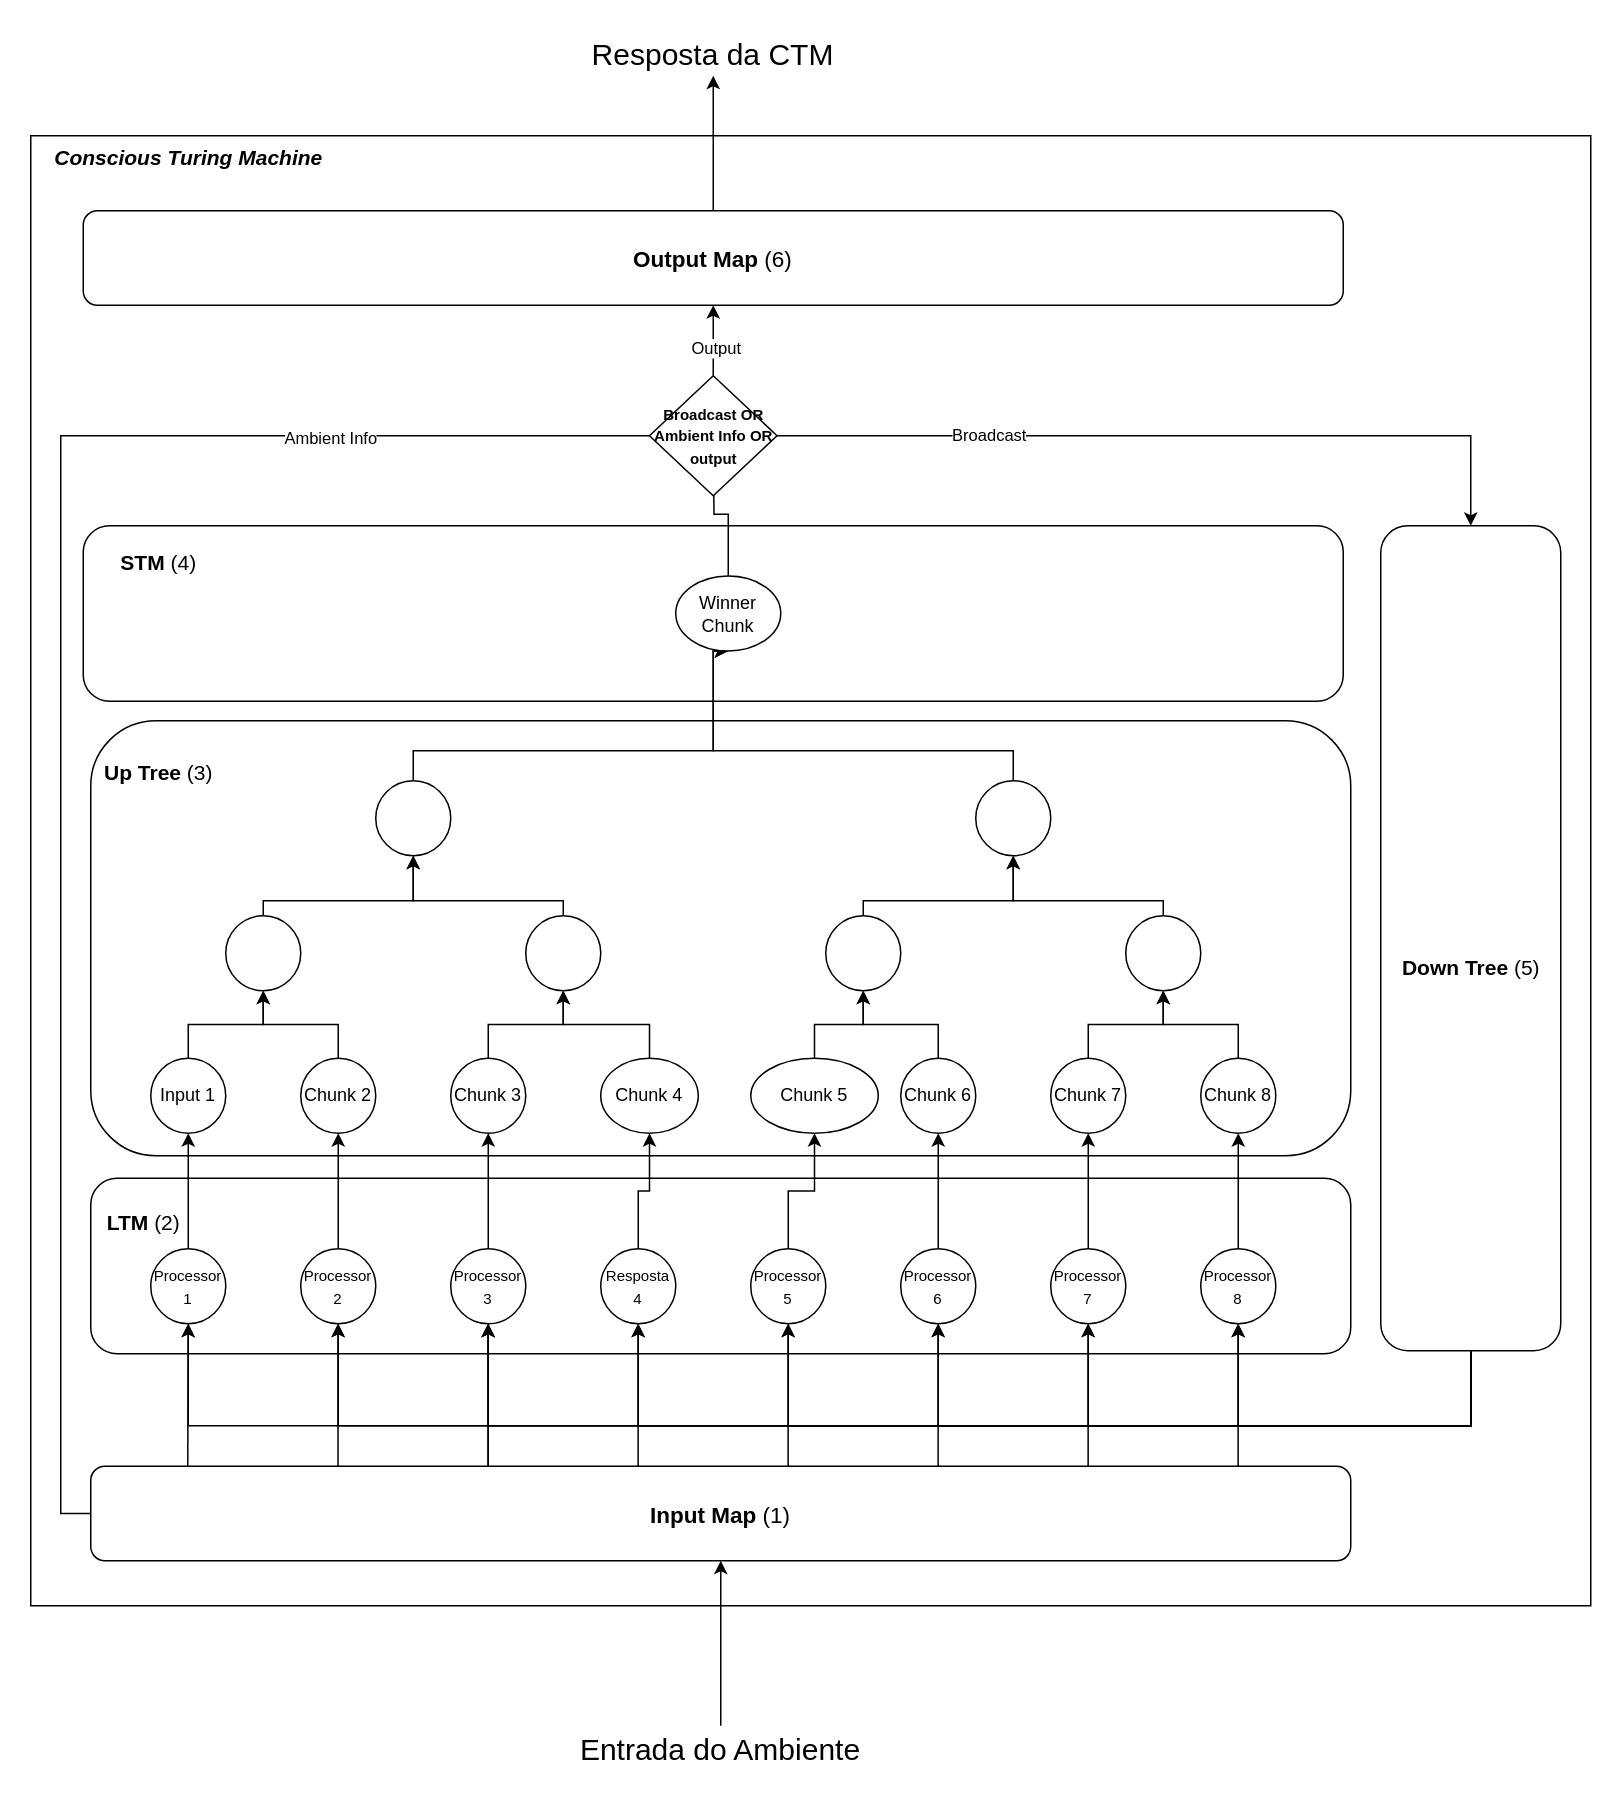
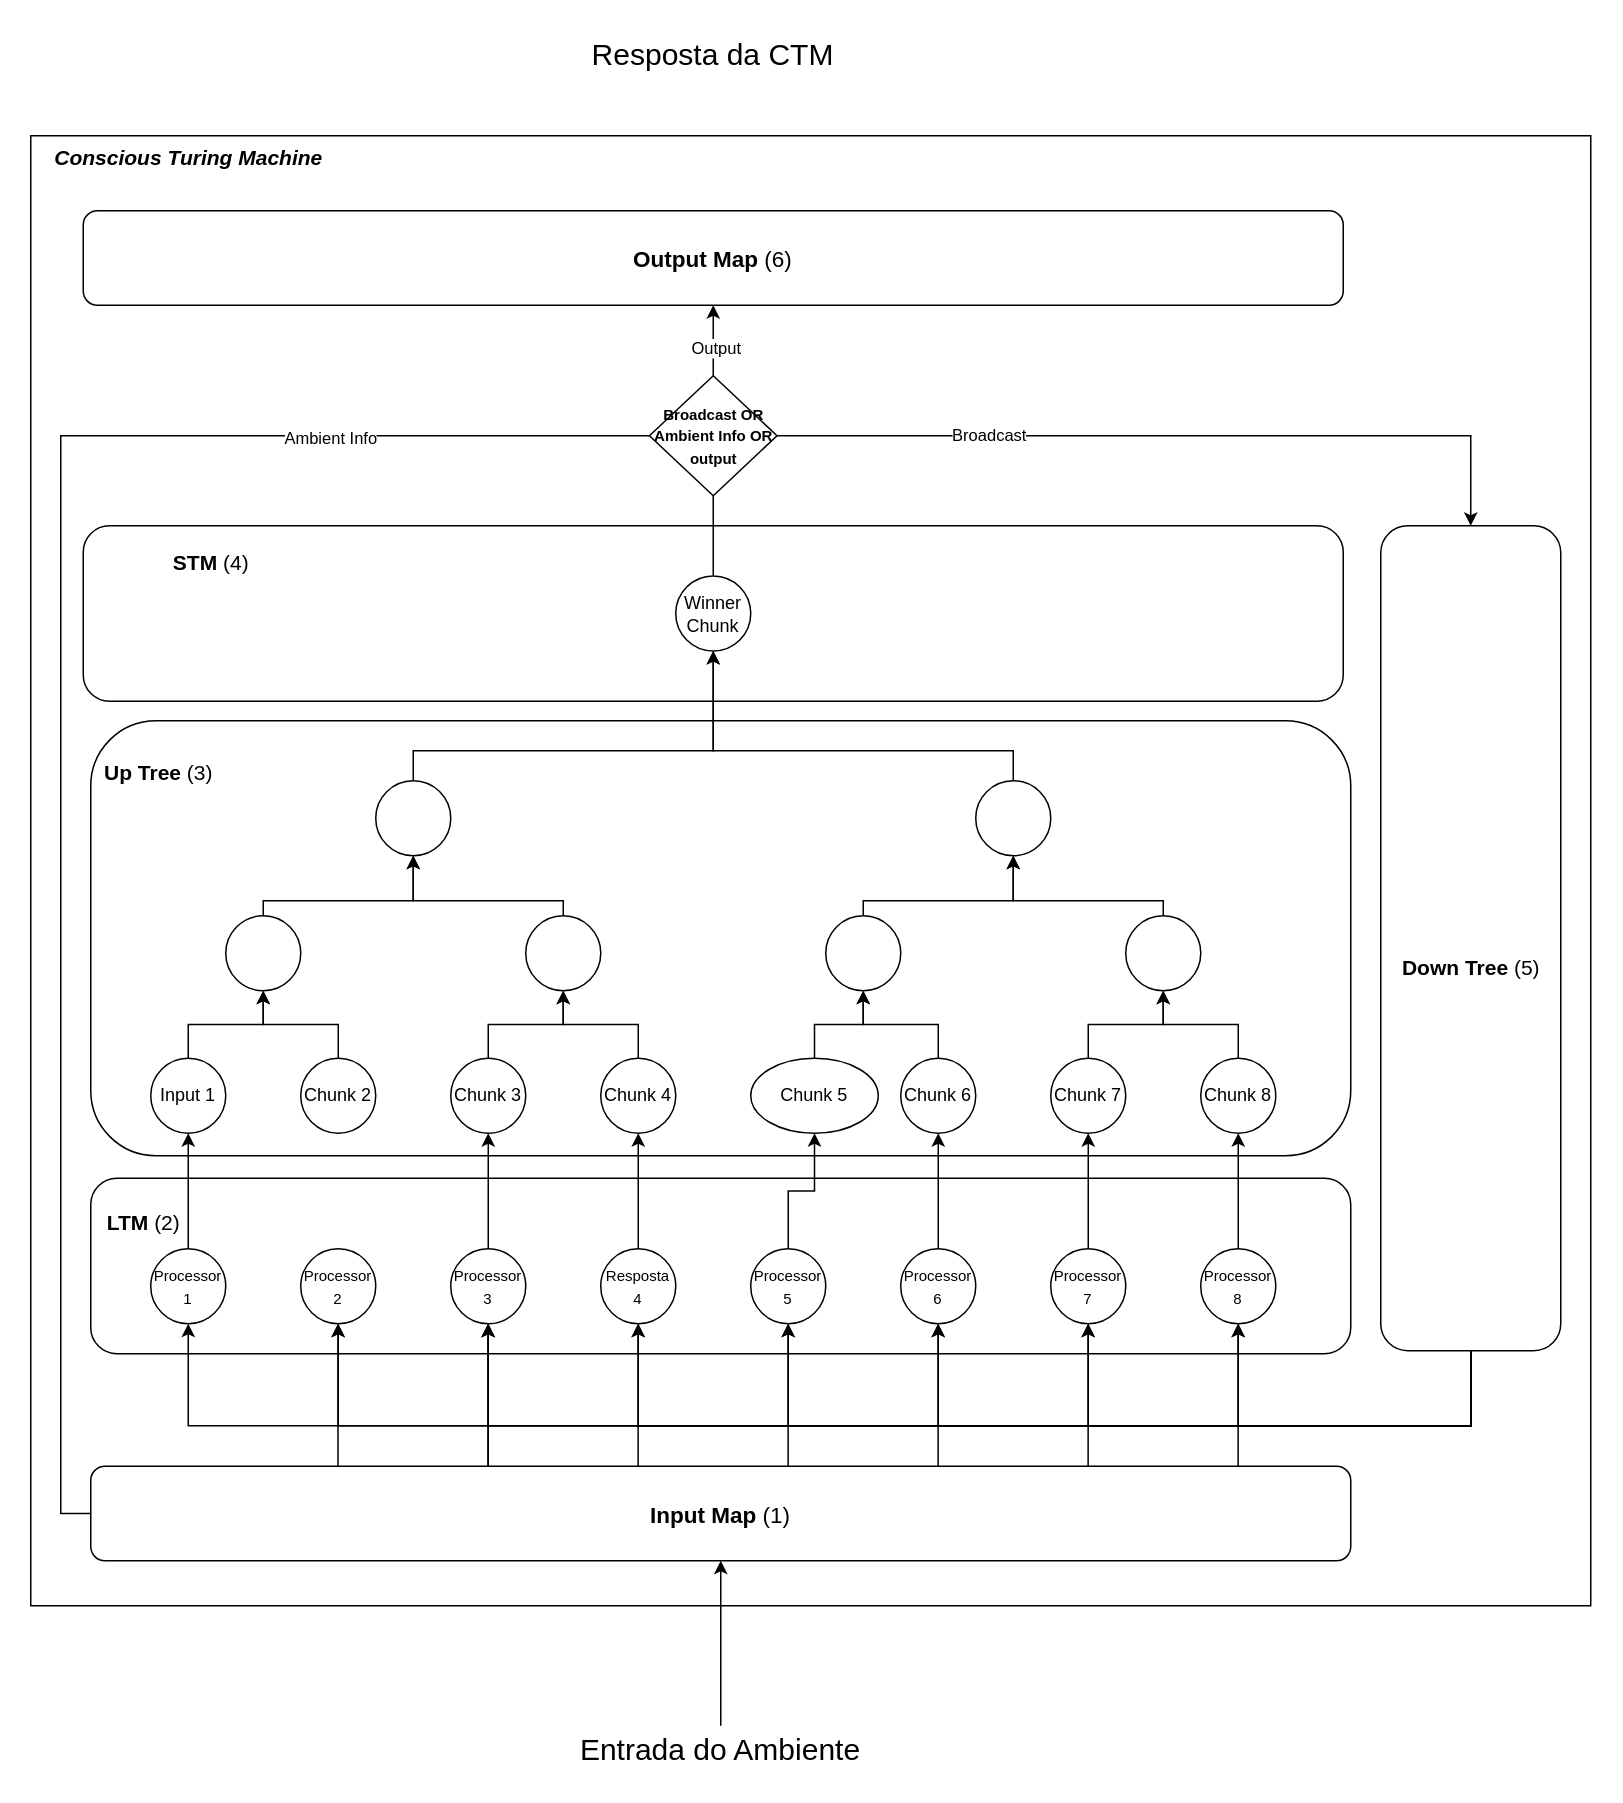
(713, 149) -> none
(158, 563) -> (211, 563)
(728, 614) -> (713, 614)
(650, 1096) -> (638, 1096)
(338, 1196) -> none
(188, 1447) -> none
